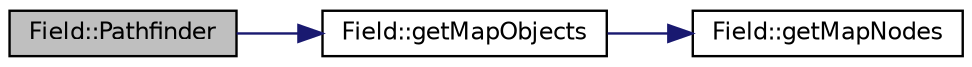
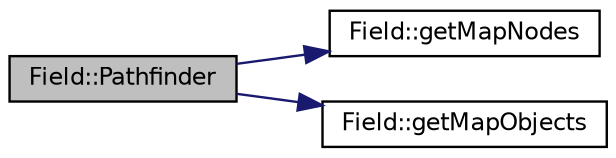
(638, 33) -> (271, 59)
